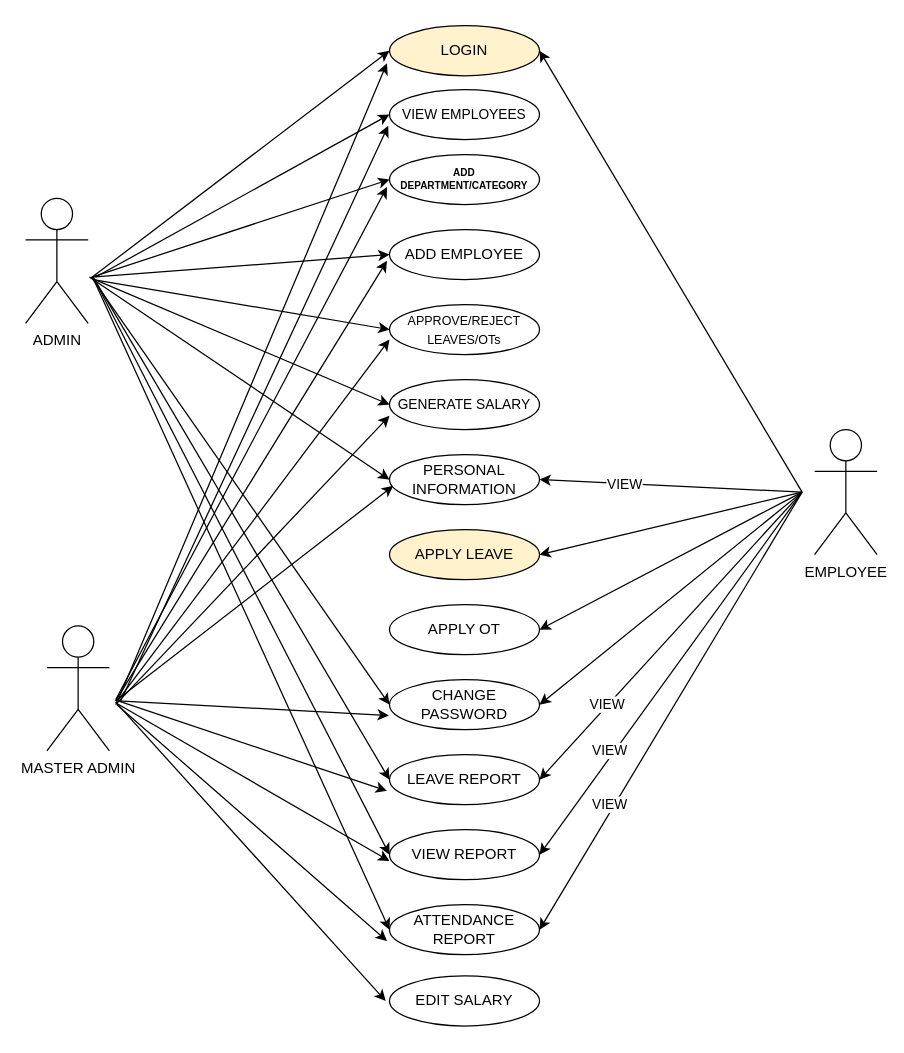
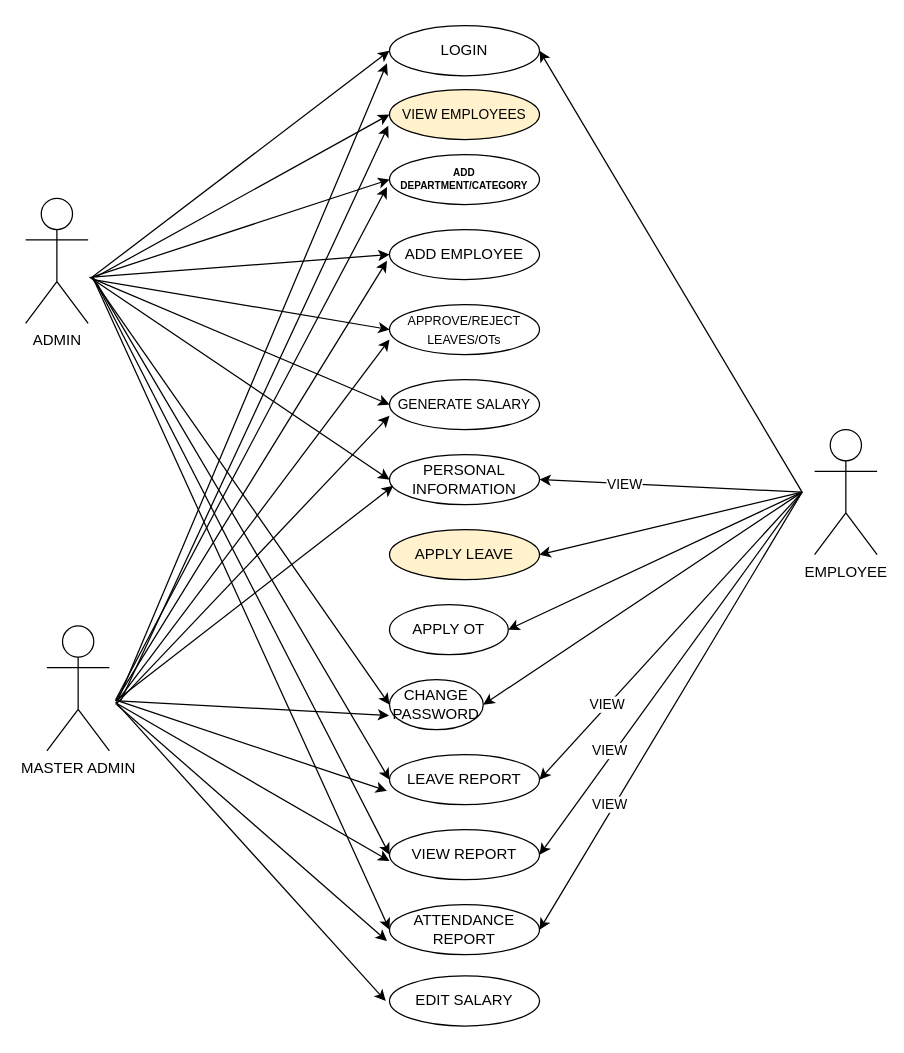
(464, 51) -> (464, 51)
(464, 114) -> (464, 114)
(464, 629) -> (449, 629)
(464, 704) -> (436, 704)
